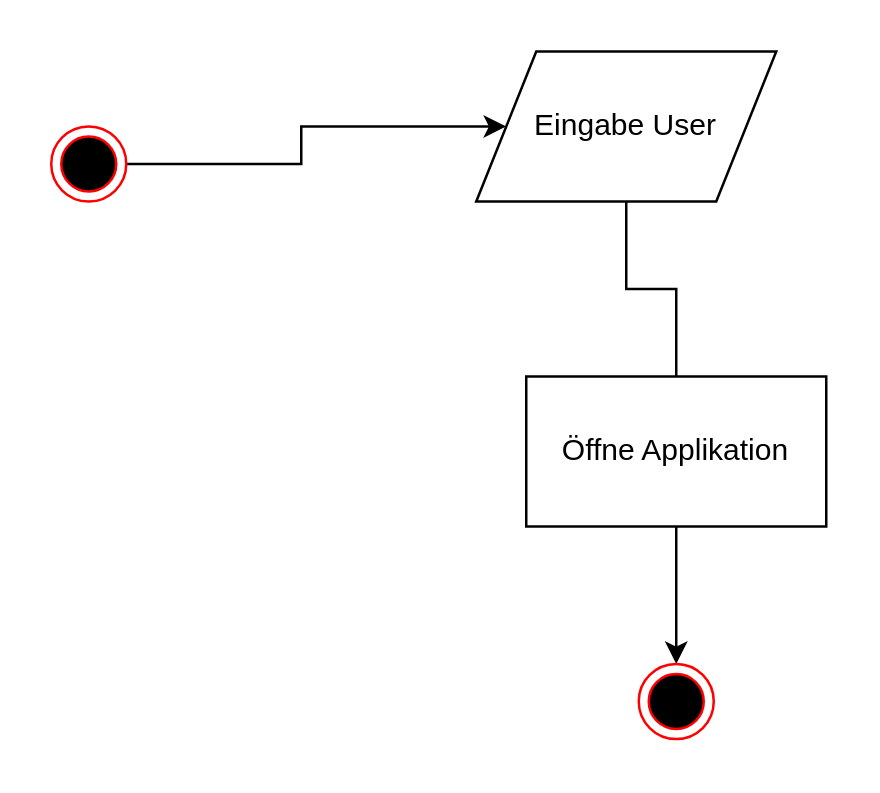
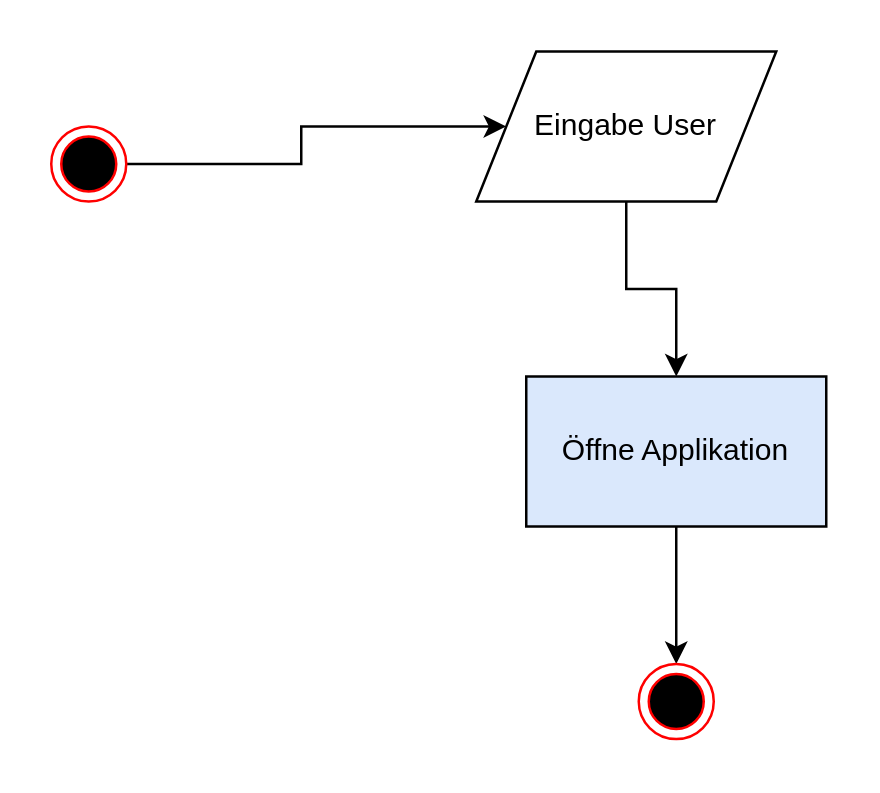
(676, 365) -> (676, 358)
(676, 451) -> (676, 451)
